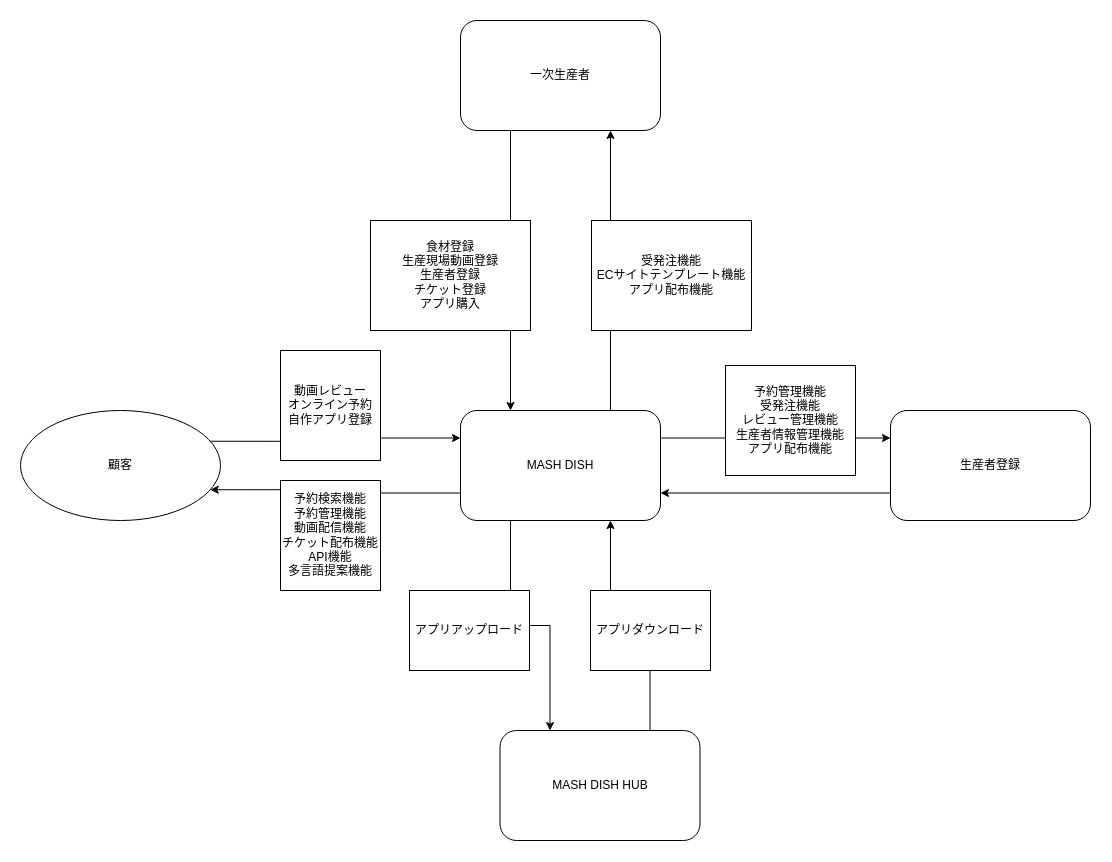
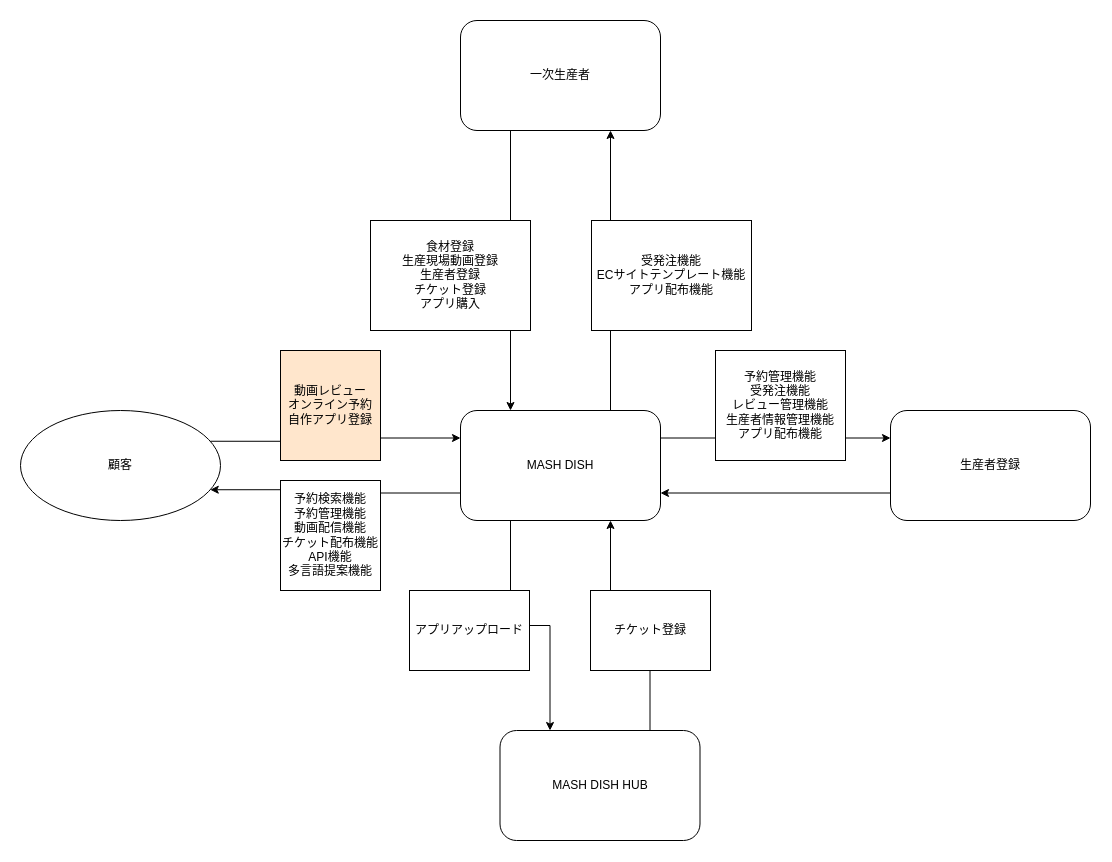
(331, 406) -> (331, 406)
(791, 421) -> (781, 406)
(651, 631) -> (651, 631)
